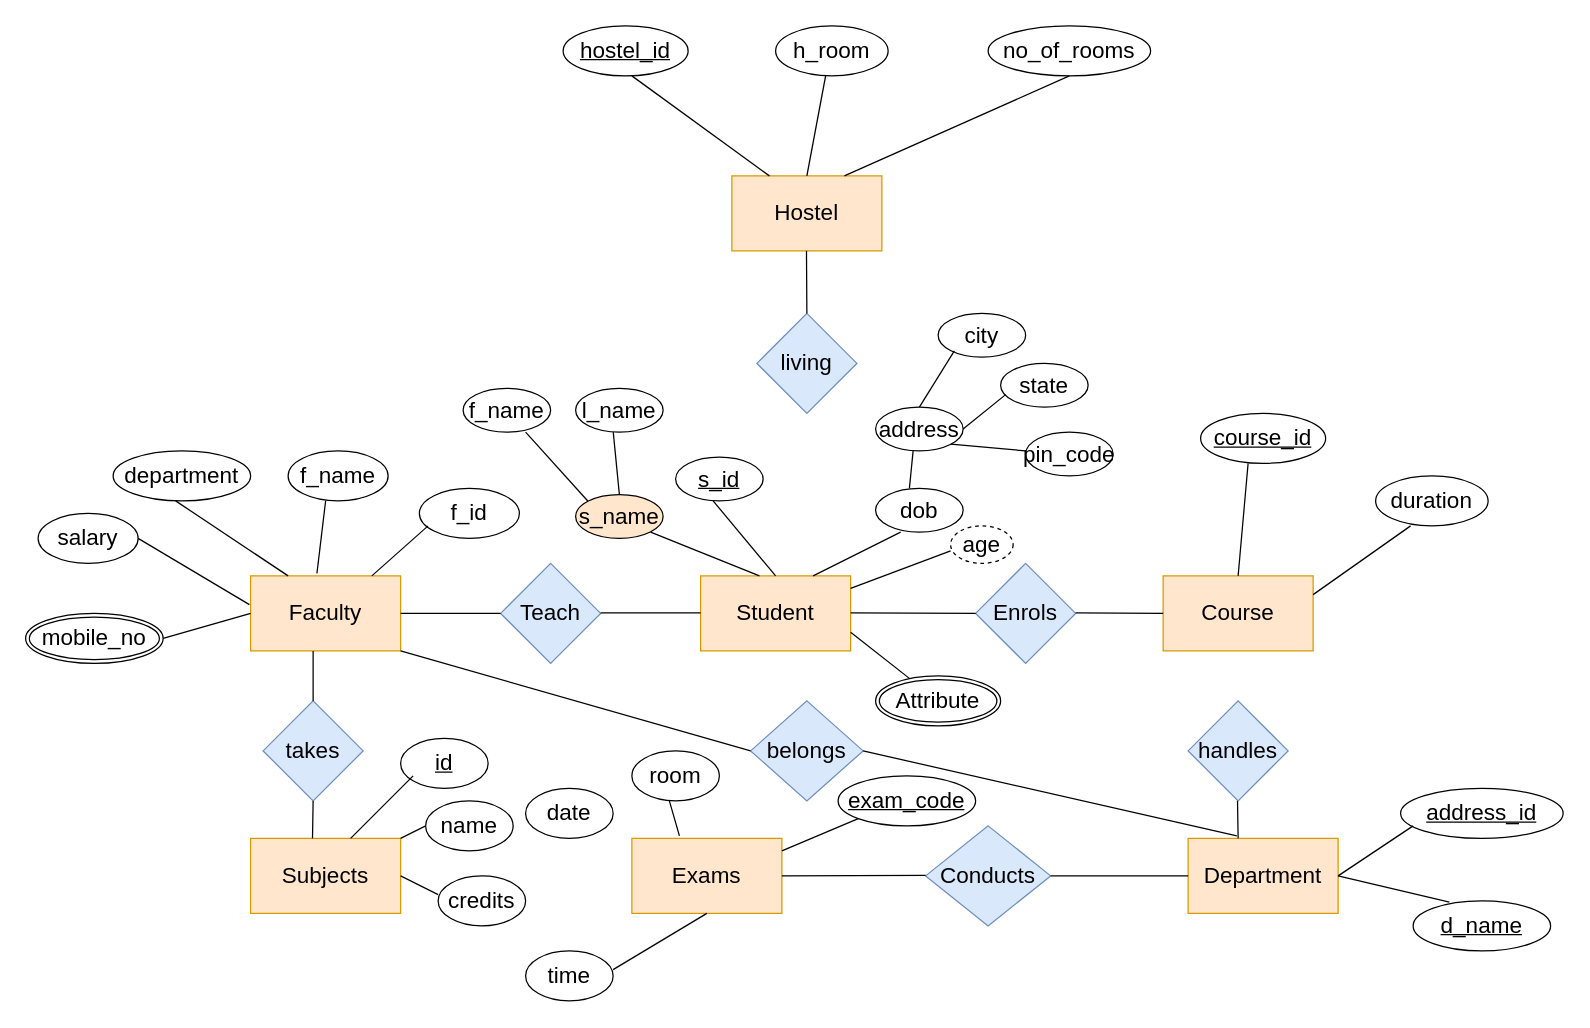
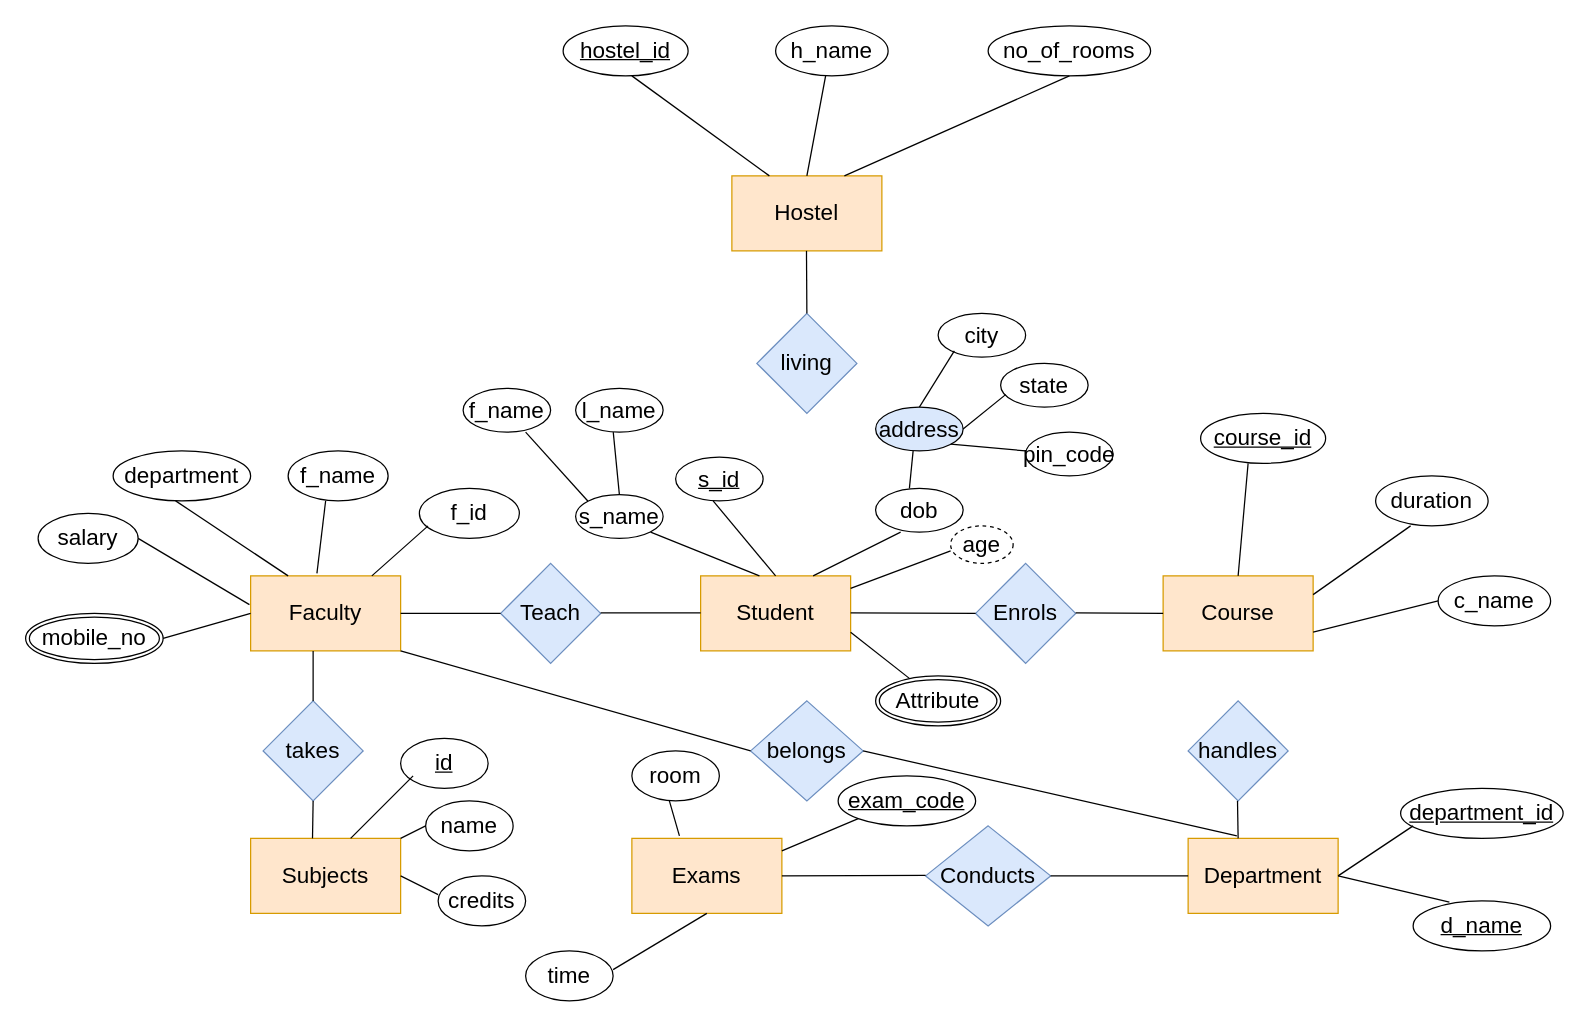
(832, 51) -> (832, 51)
(919, 429) -> (919, 429)
(619, 516) -> (619, 516)
none -> (1494, 601)
none -> (1376, 616)
(569, 813) -> none
(1482, 813) -> (1482, 813)
